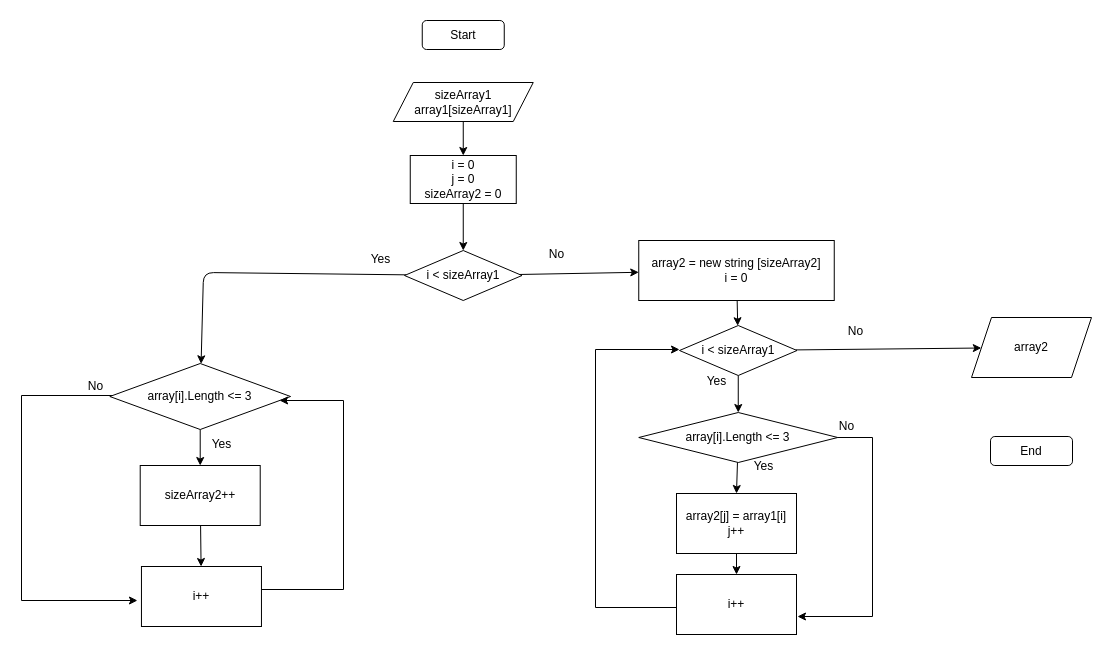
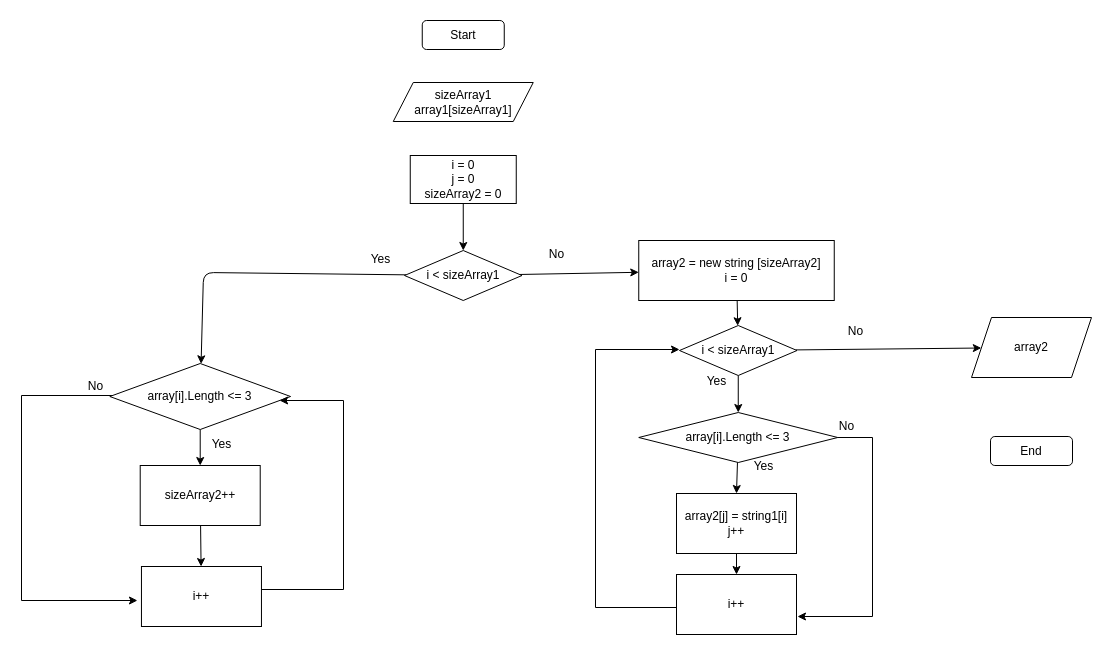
(463, 135) -> none
(737, 524) -> (737, 524)
